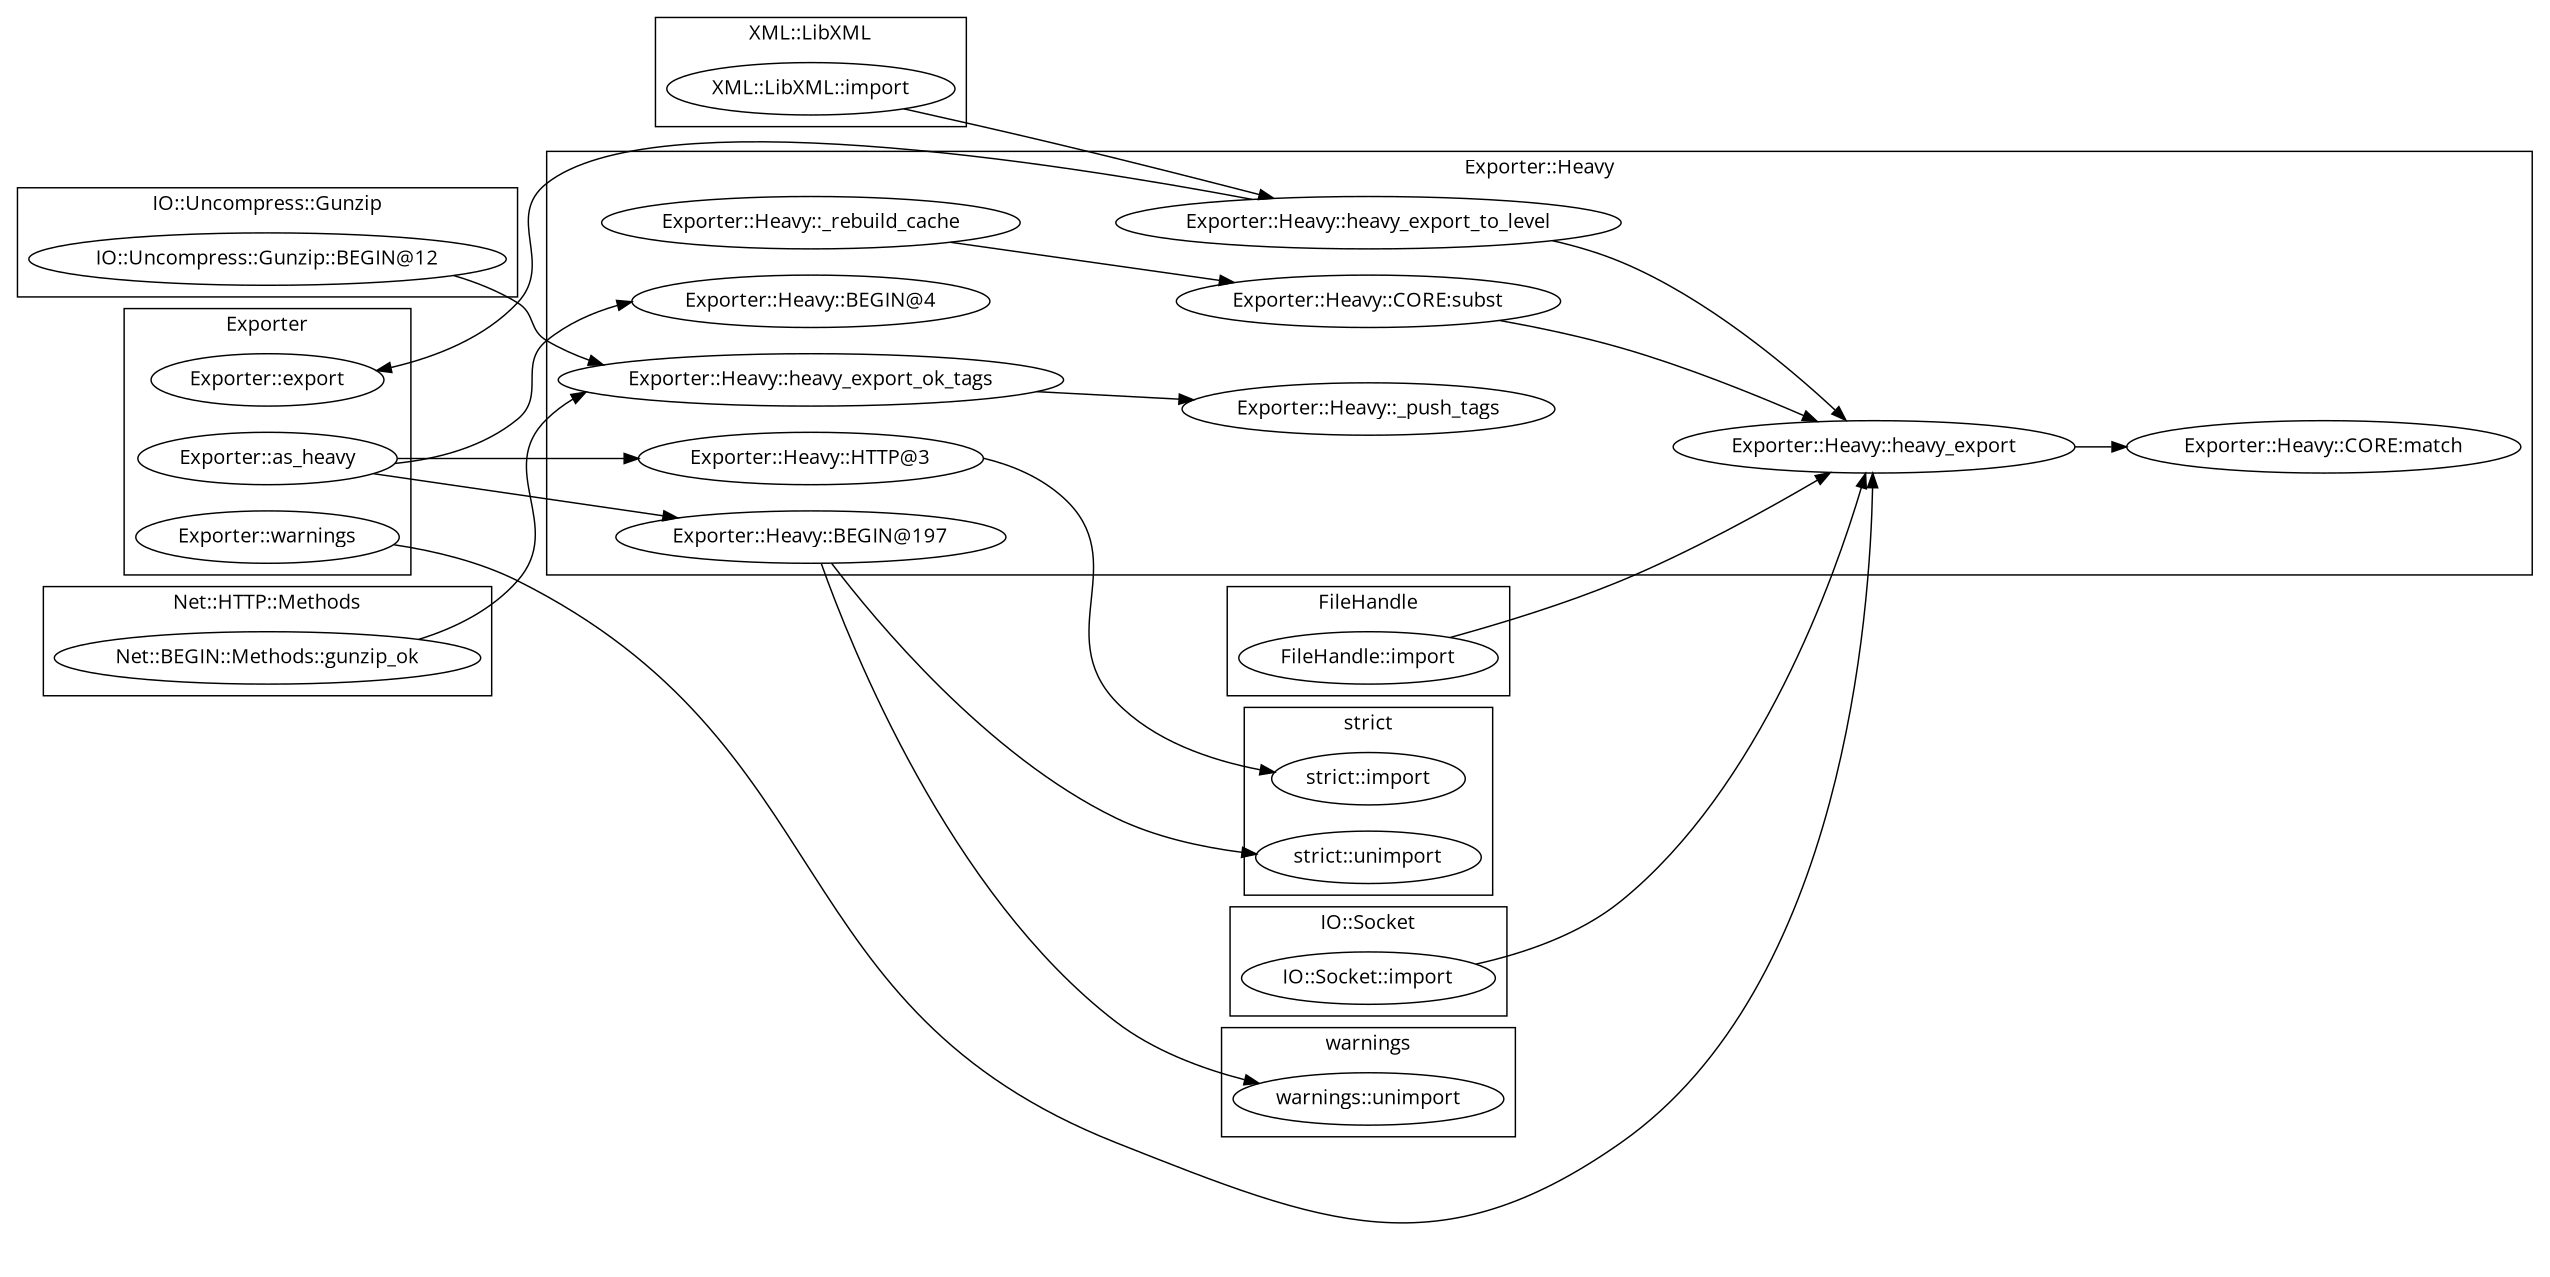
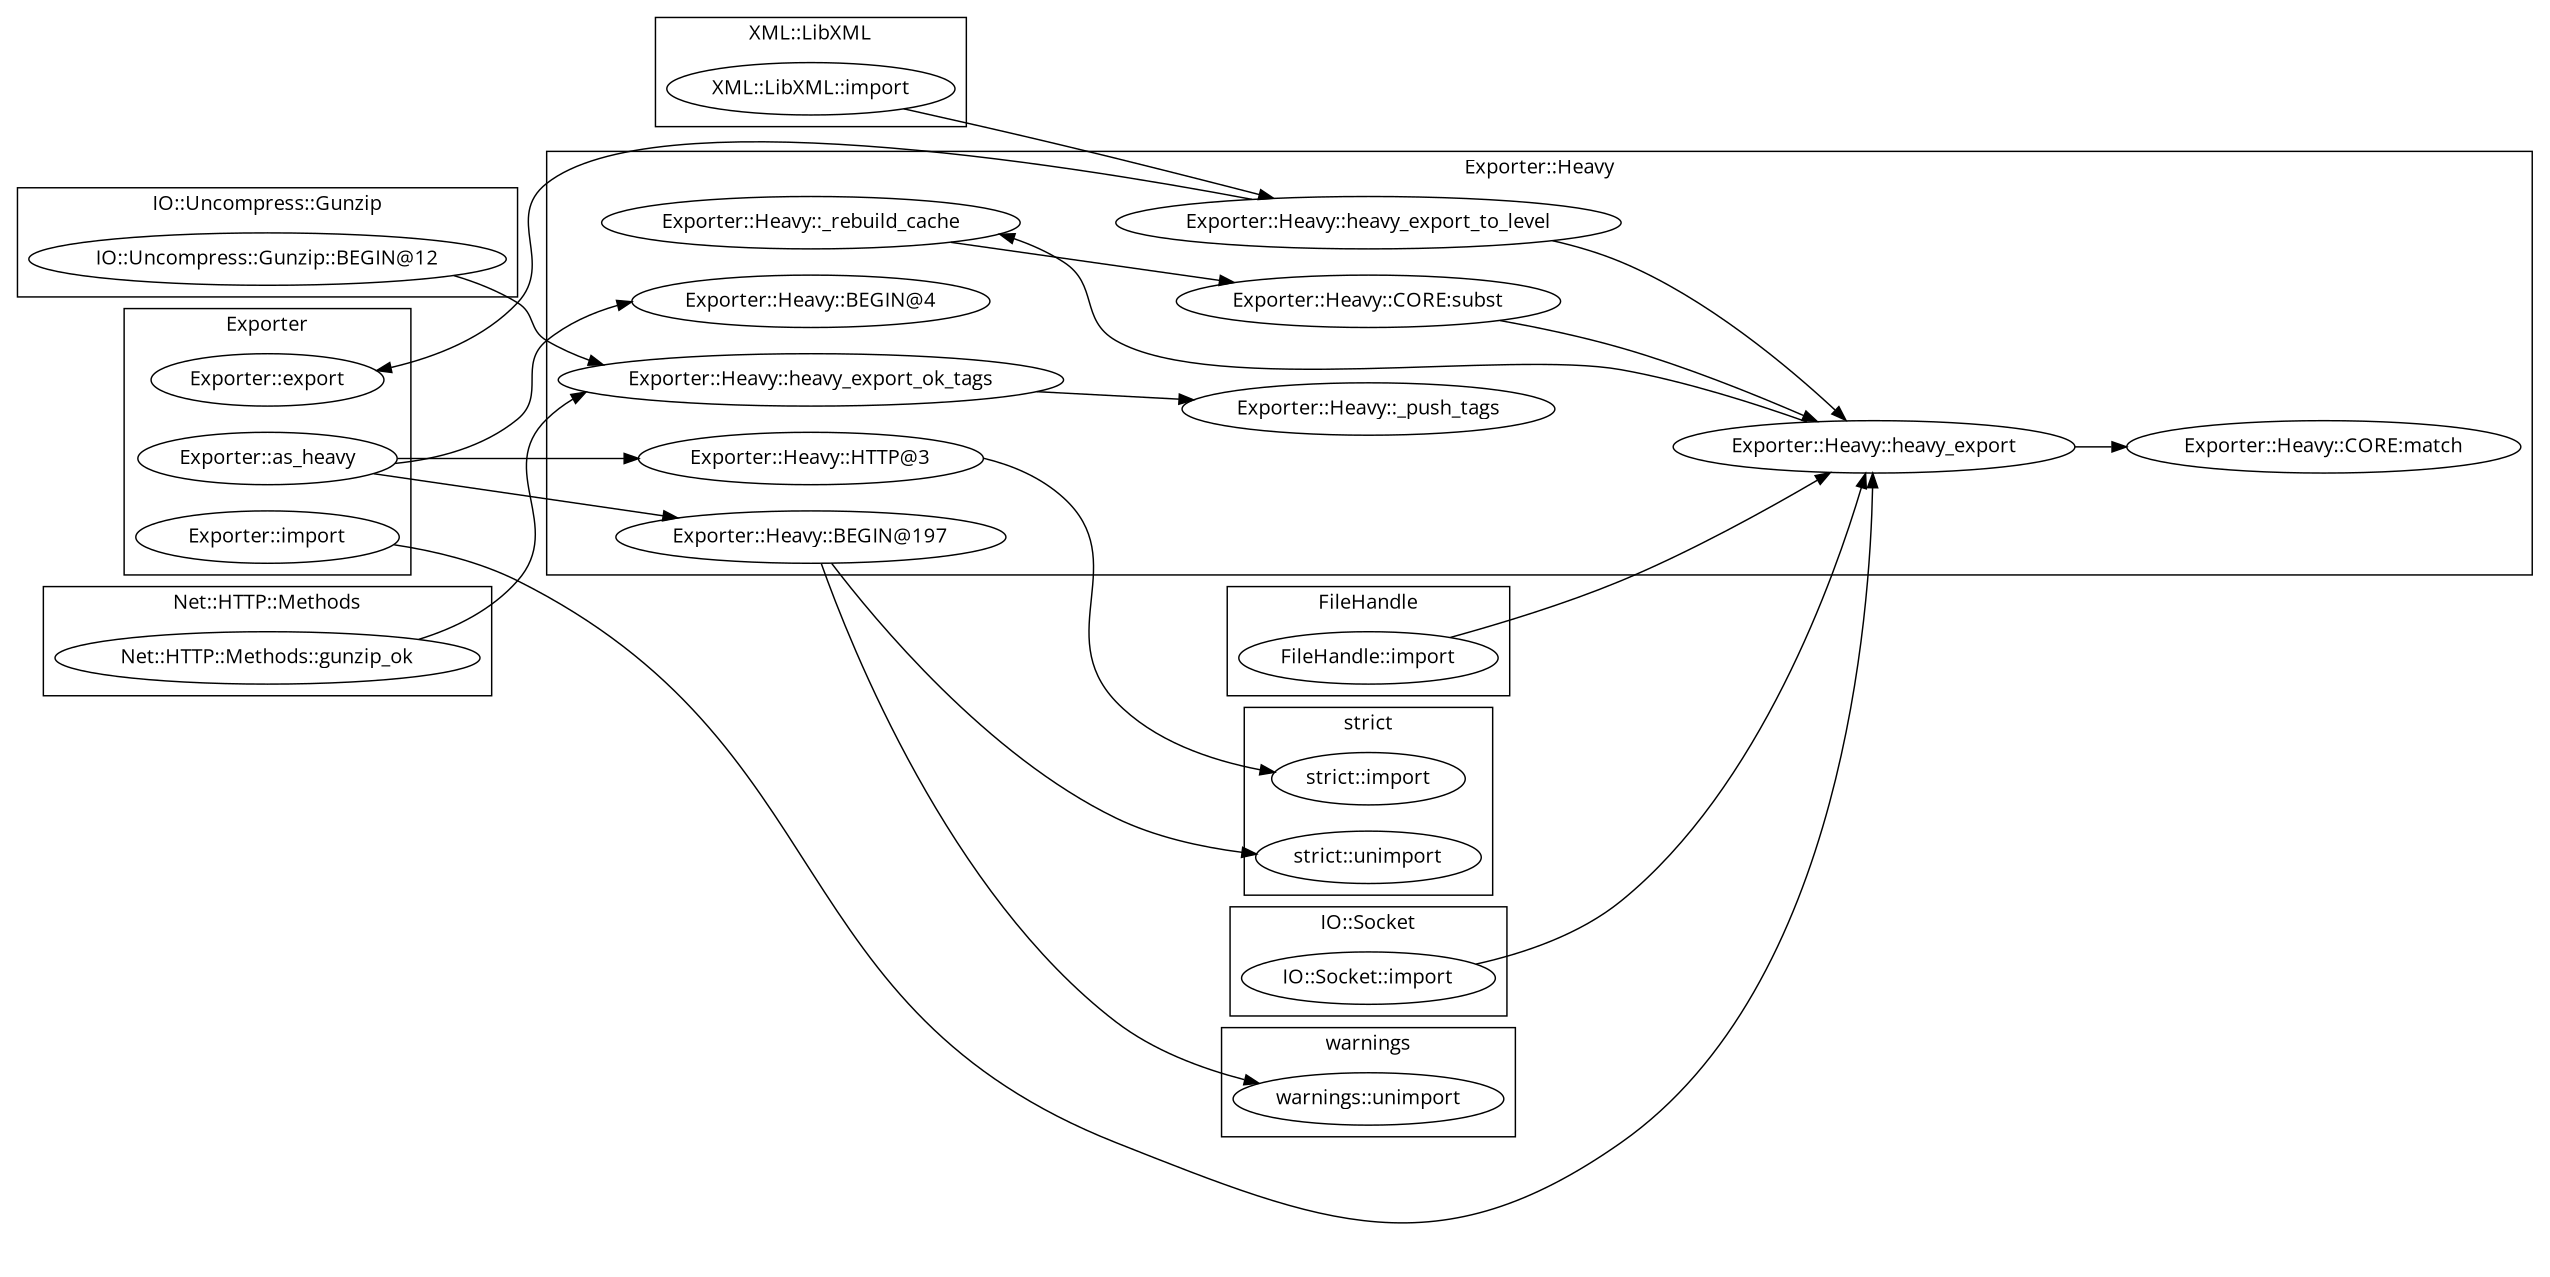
none -> (1387, 368)
(268, 537) -> (268, 537)
(268, 658) -> (268, 658)
